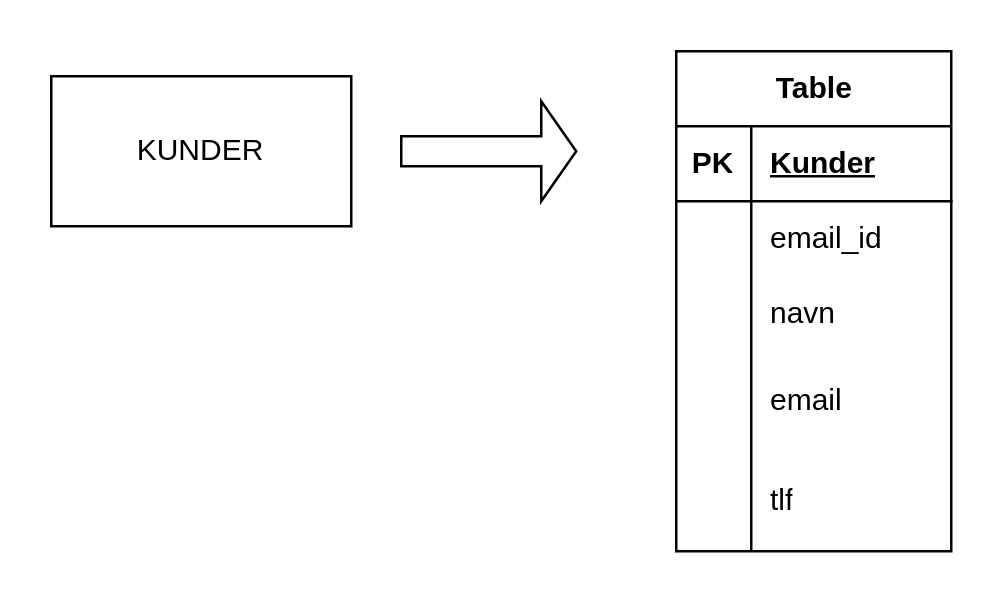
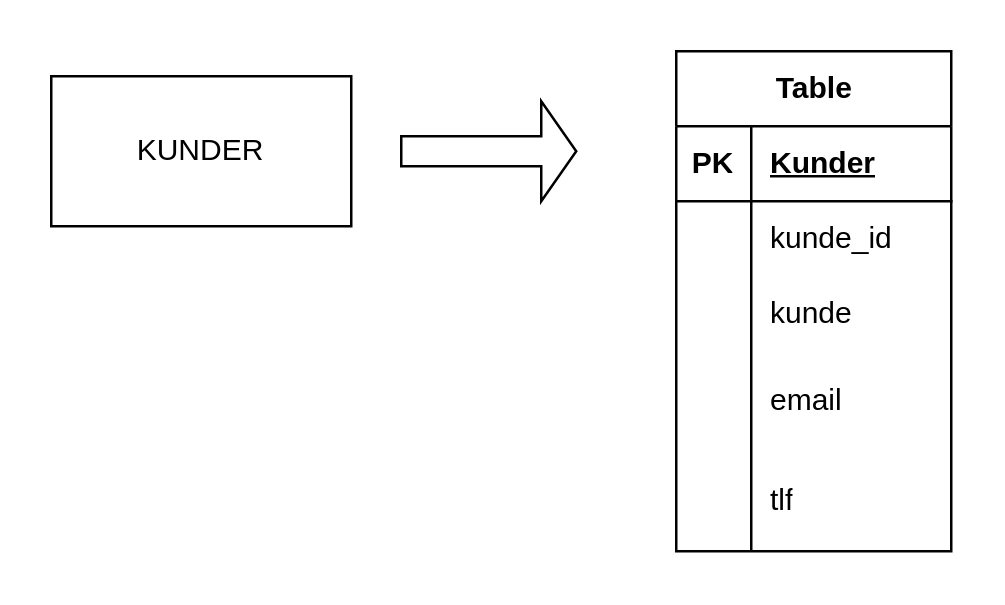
(827, 239) -> (835, 239)
(805, 314) -> (813, 314)
